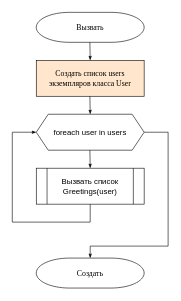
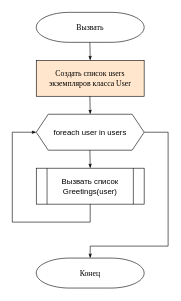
(90, 273) -> (90, 273)
